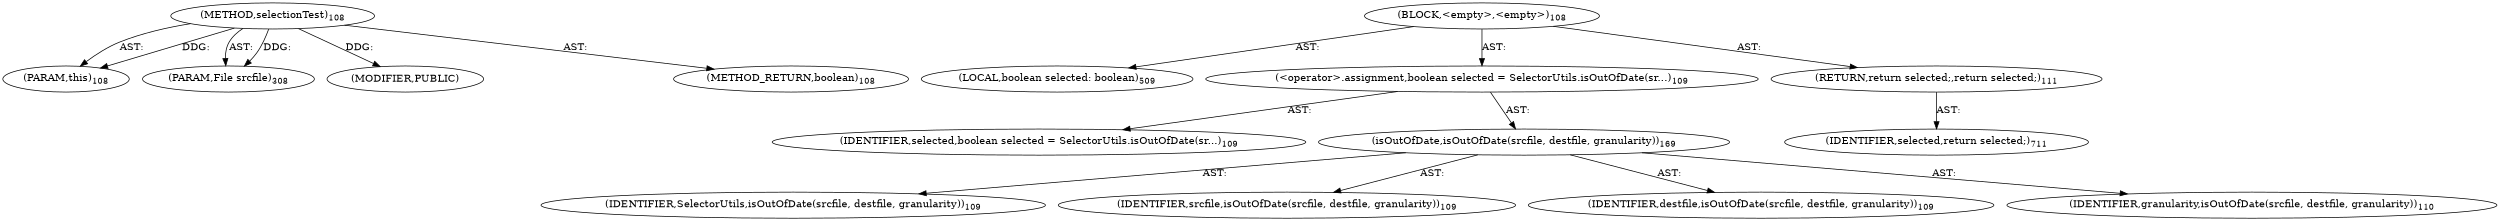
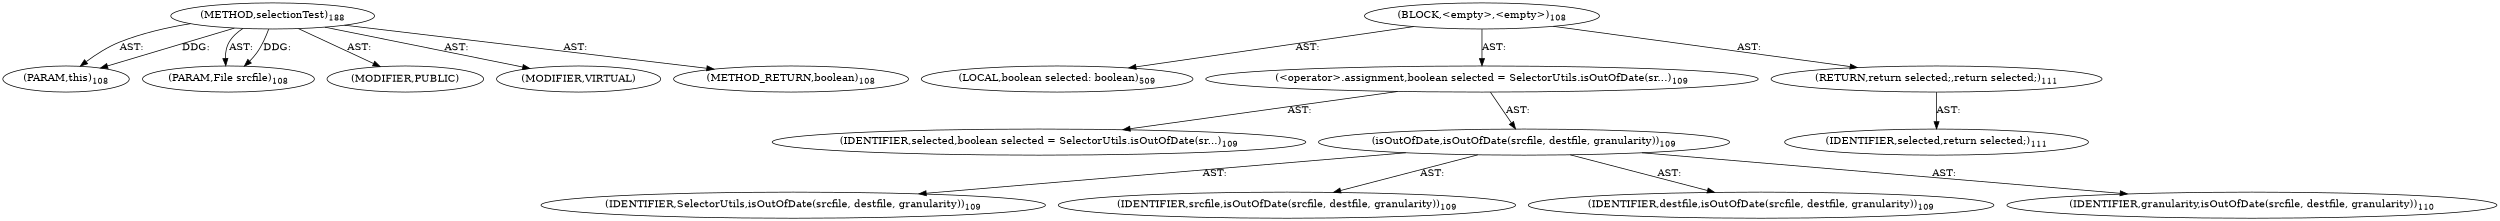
(337, 15) -> (337, 15)
(361, 47) -> (361, 47)
(280, 78) -> (280, 78)
none -> (579, 79)
(1668, 141) -> (1668, 141)
(2039, 141) -> (2039, 141)
